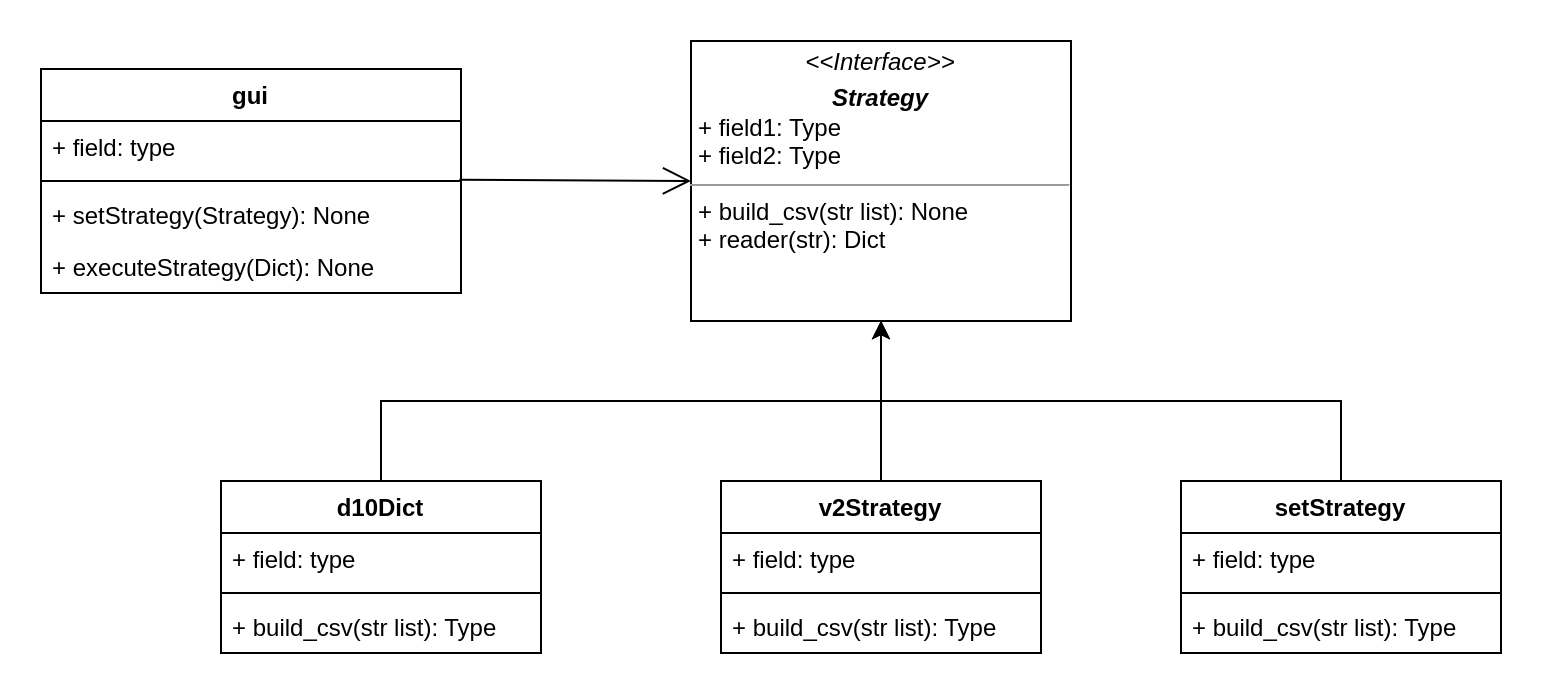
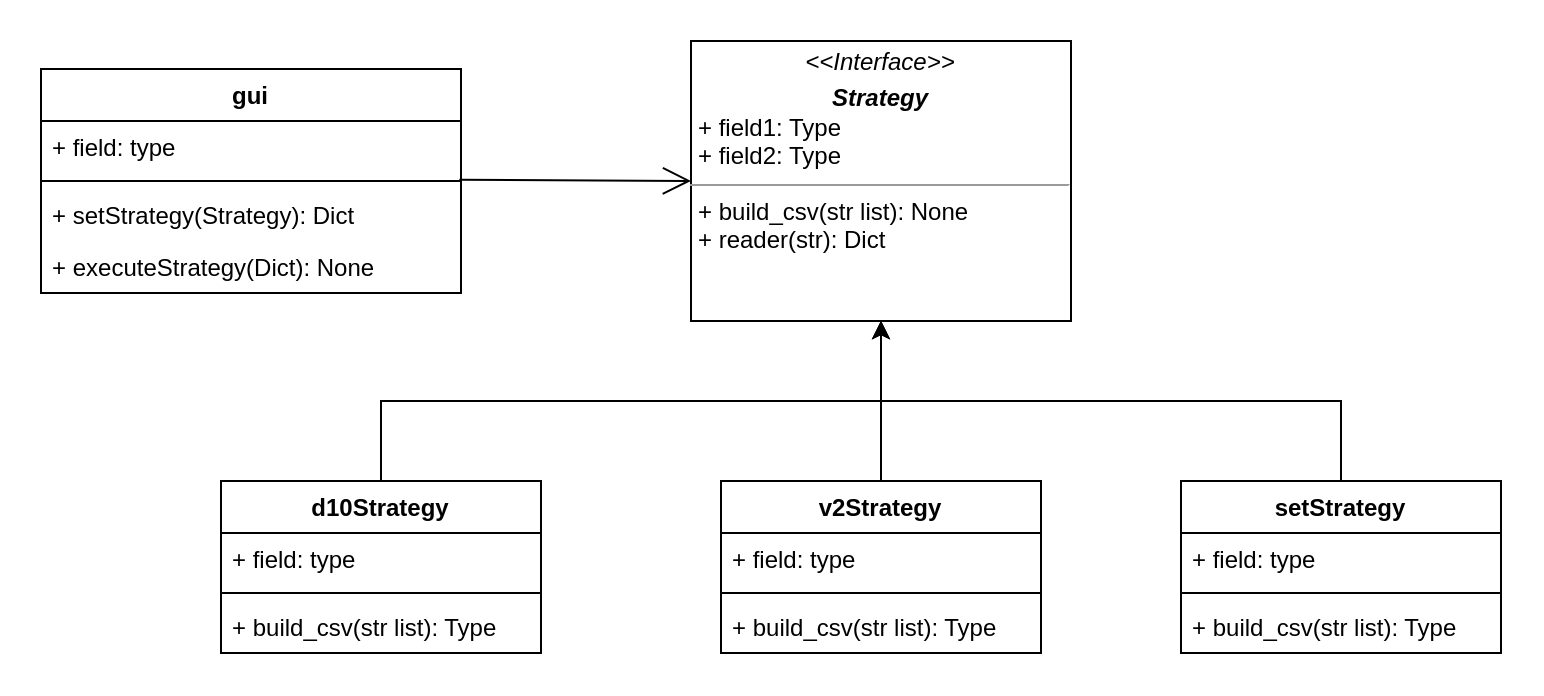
(238, 216) -> (234, 216)
(380, 508) -> (380, 508)
